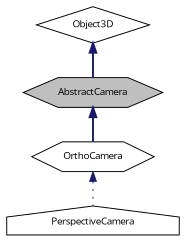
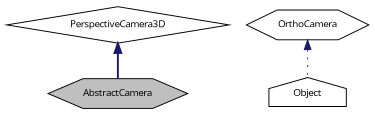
(93, 25) -> (118, 25)
(93, 130) -> none
(93, 222) -> (308, 94)
